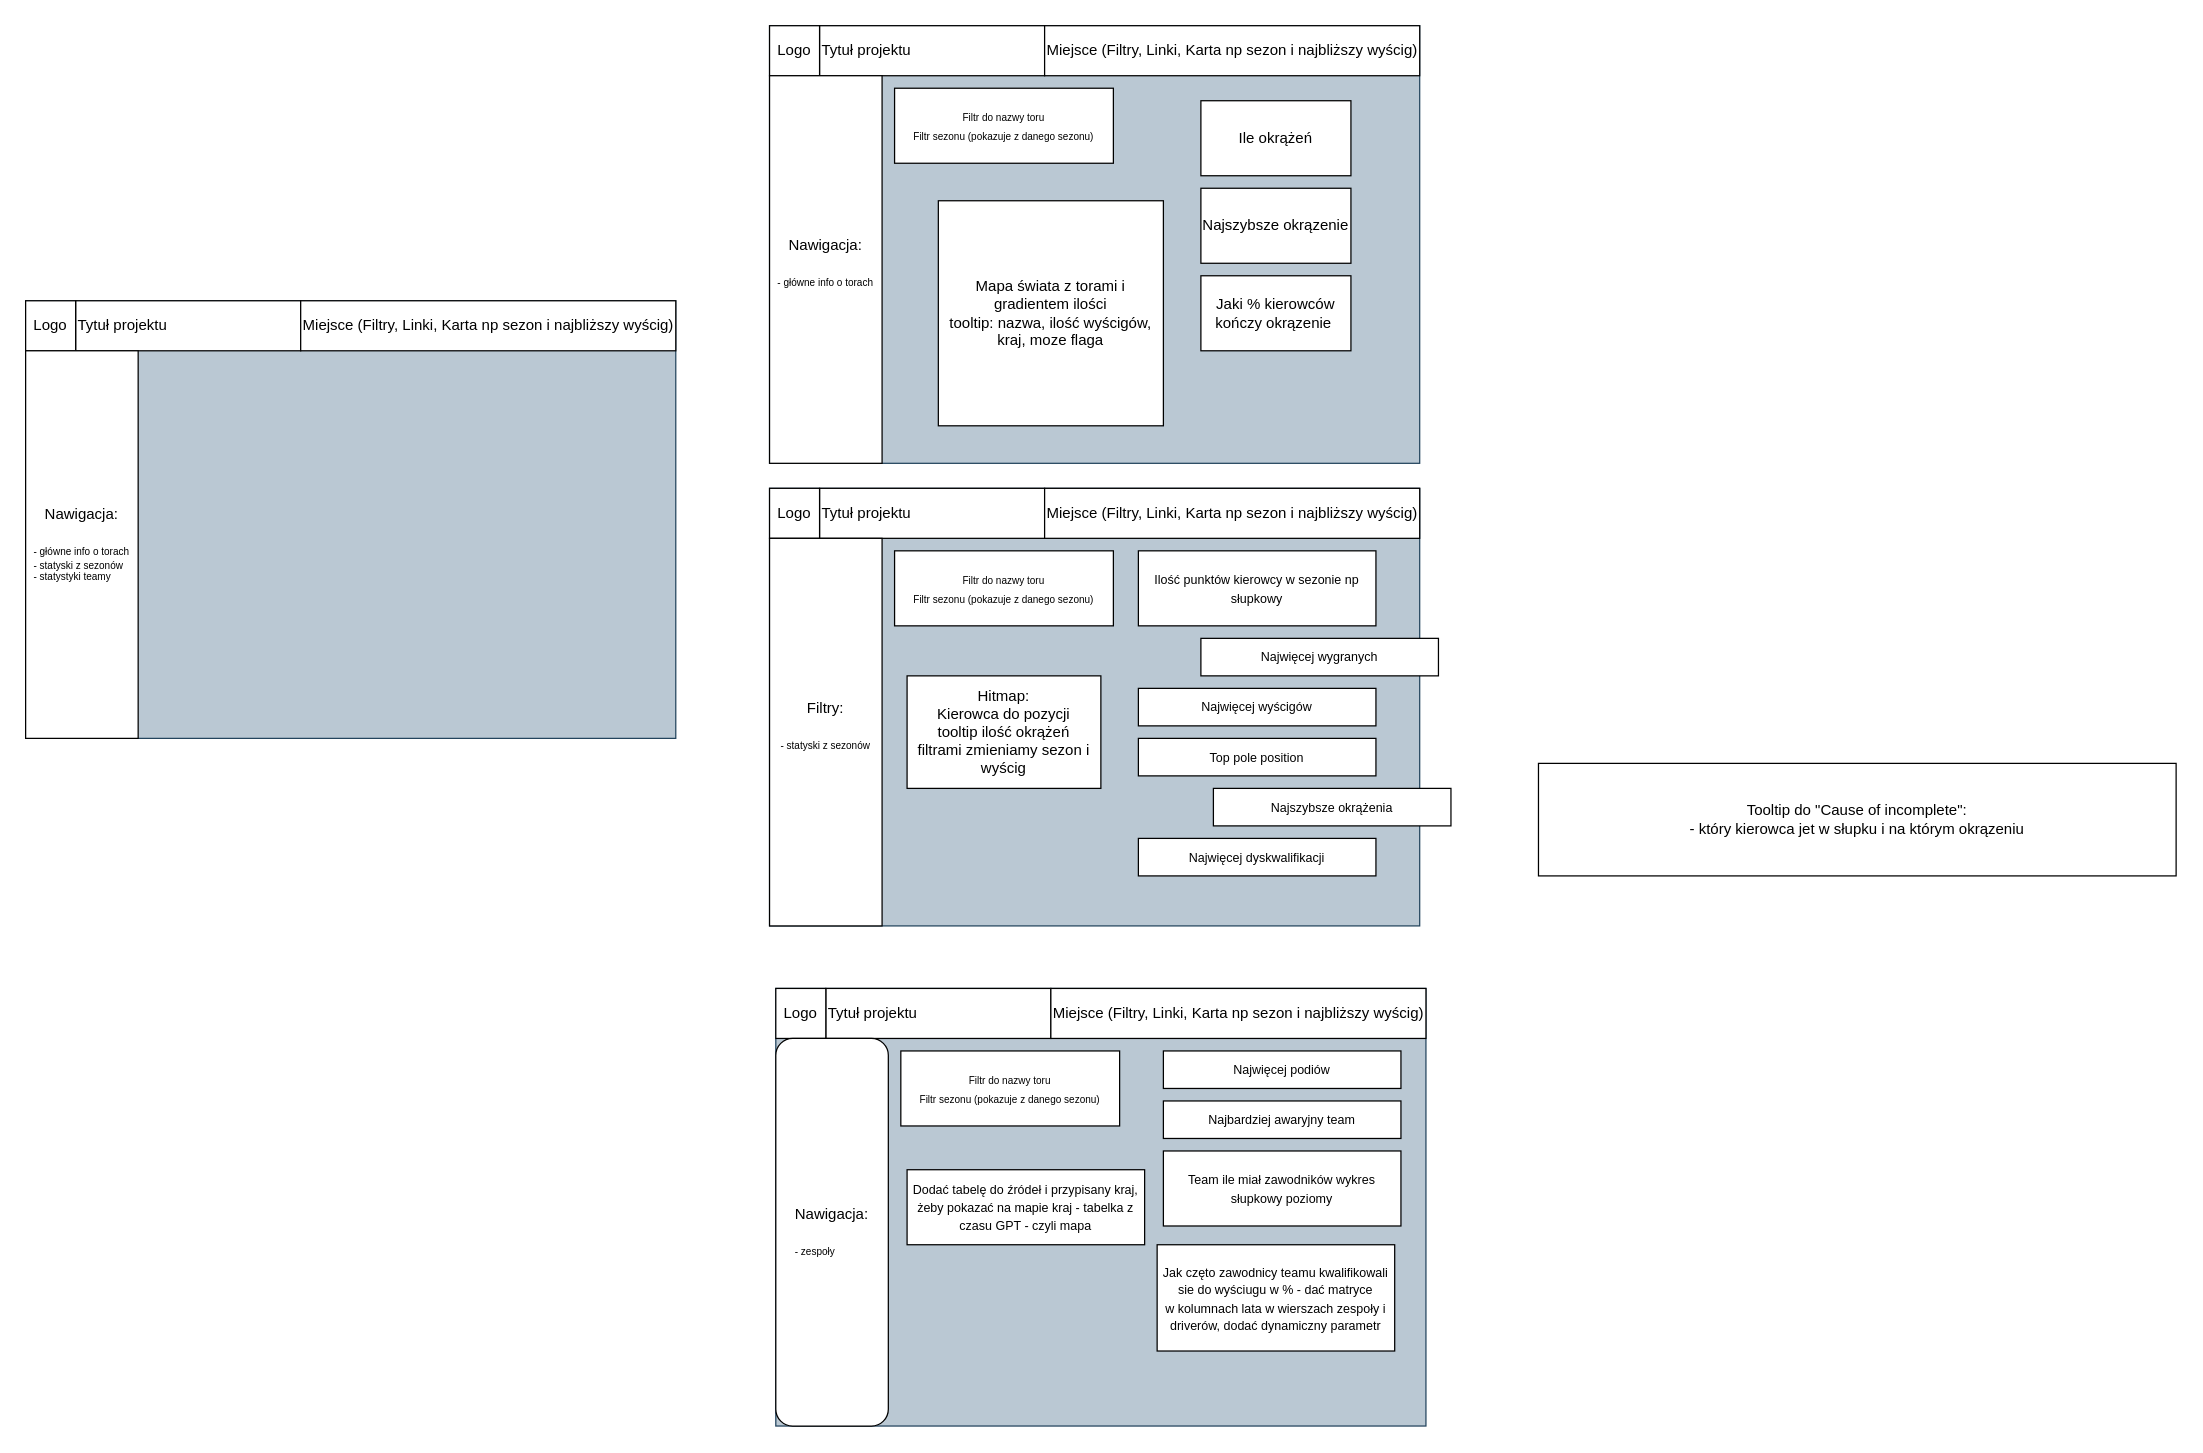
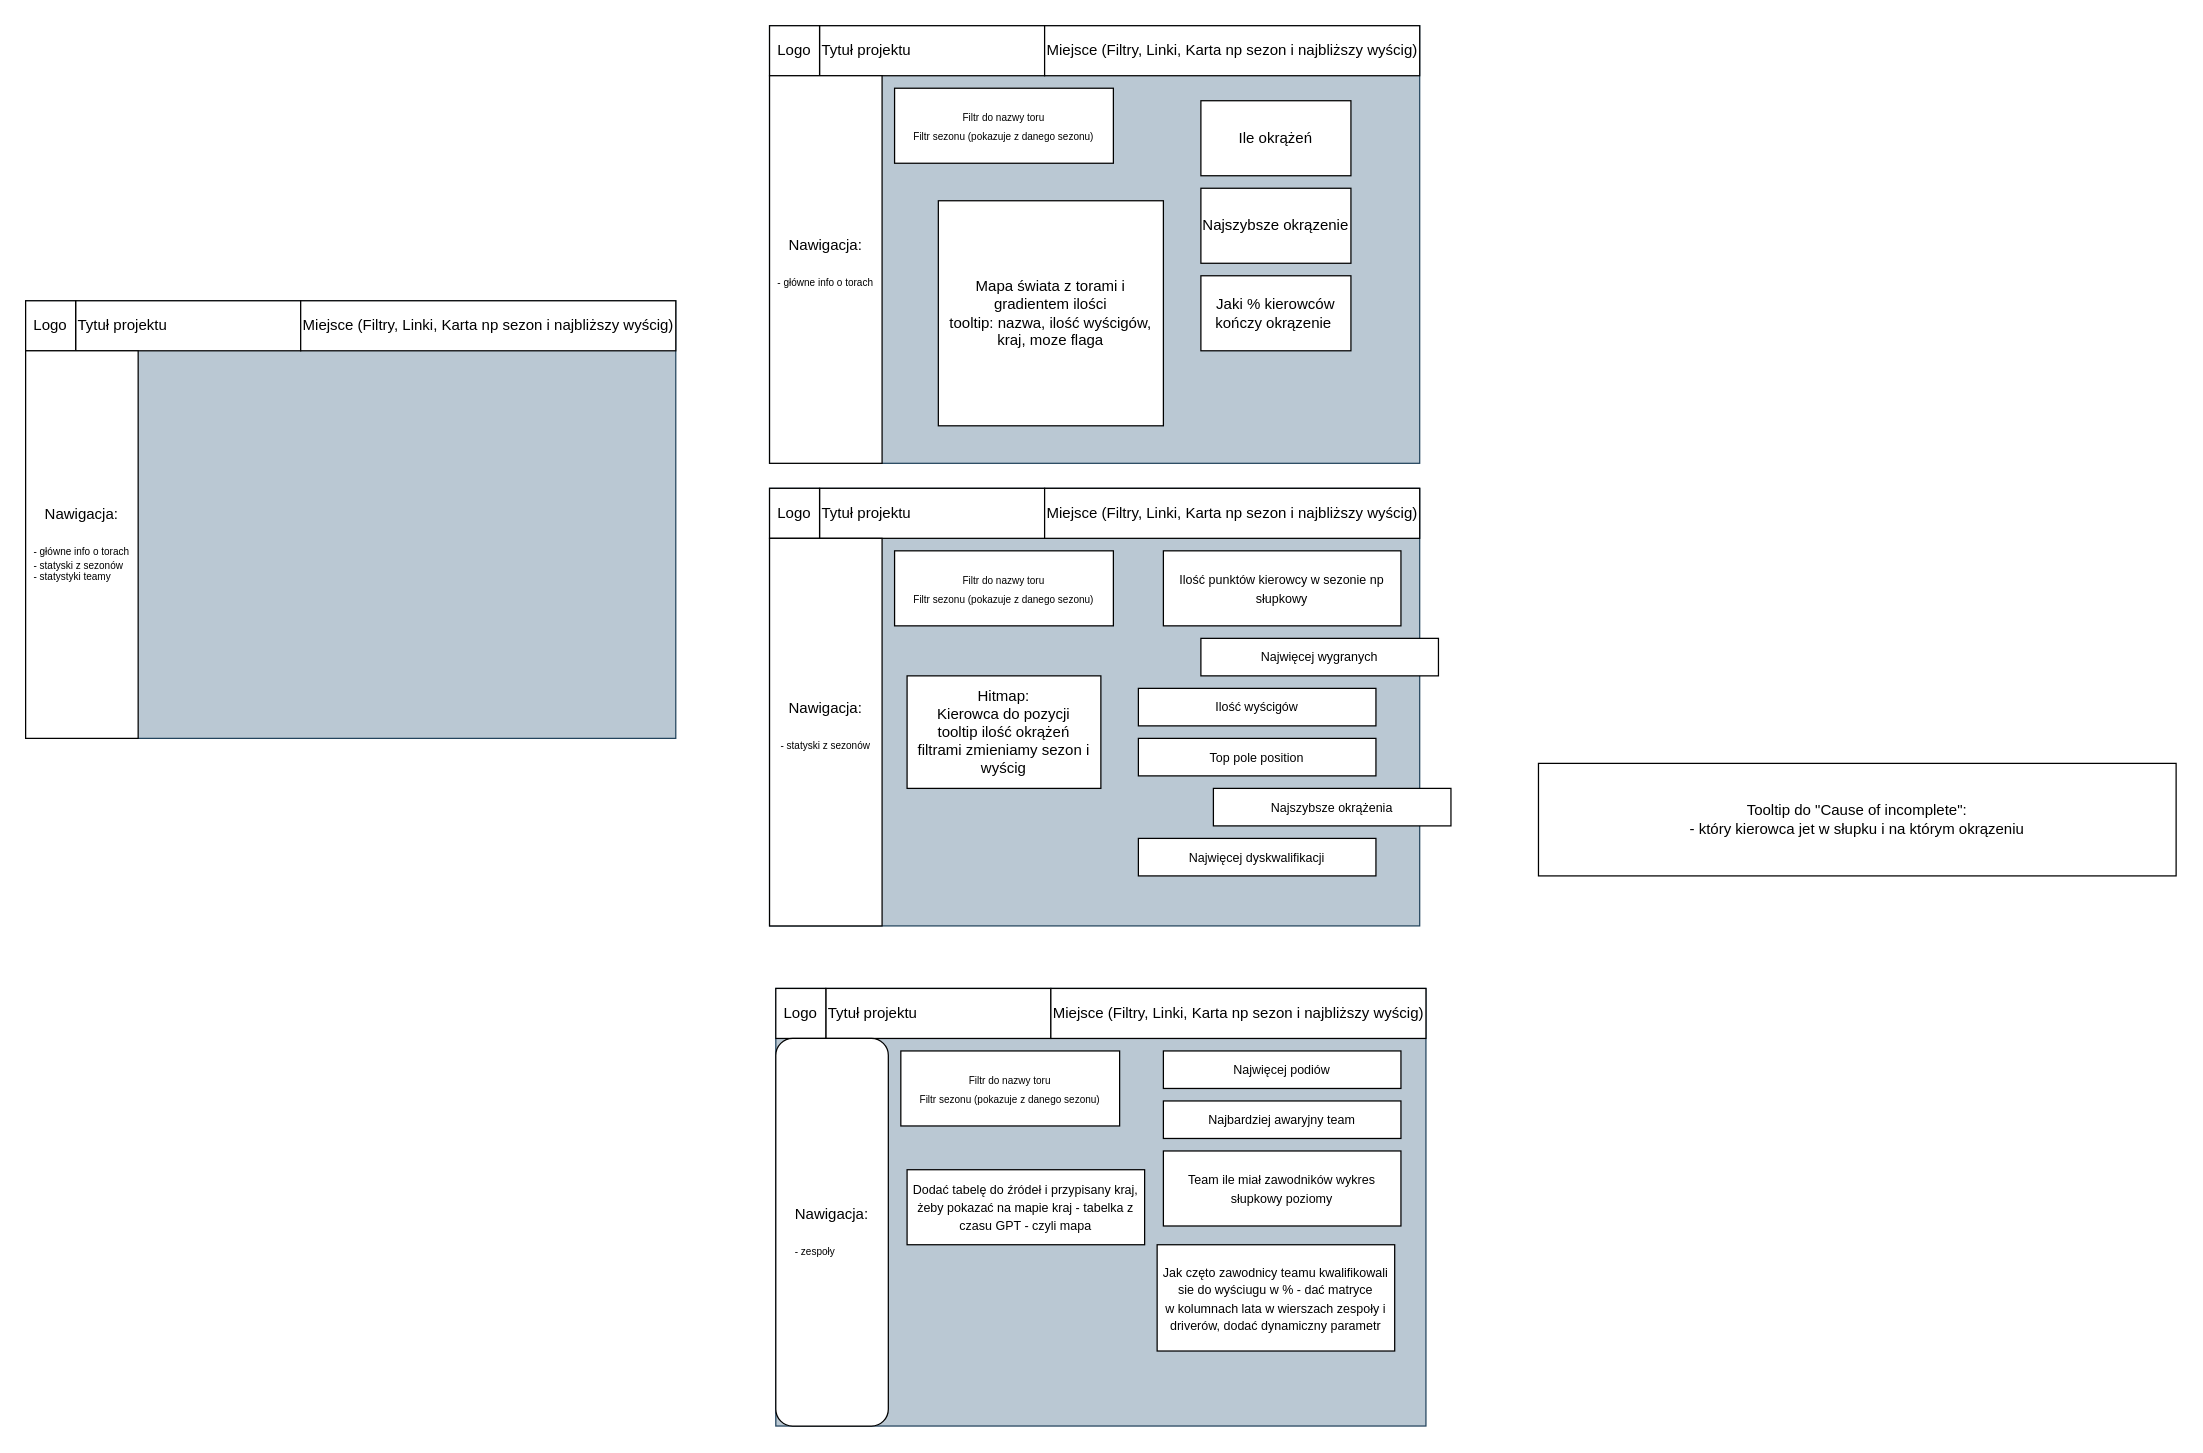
(1257, 588) -> (1282, 588)
(1257, 707) -> (1257, 707)
(826, 732) -> (826, 732)
